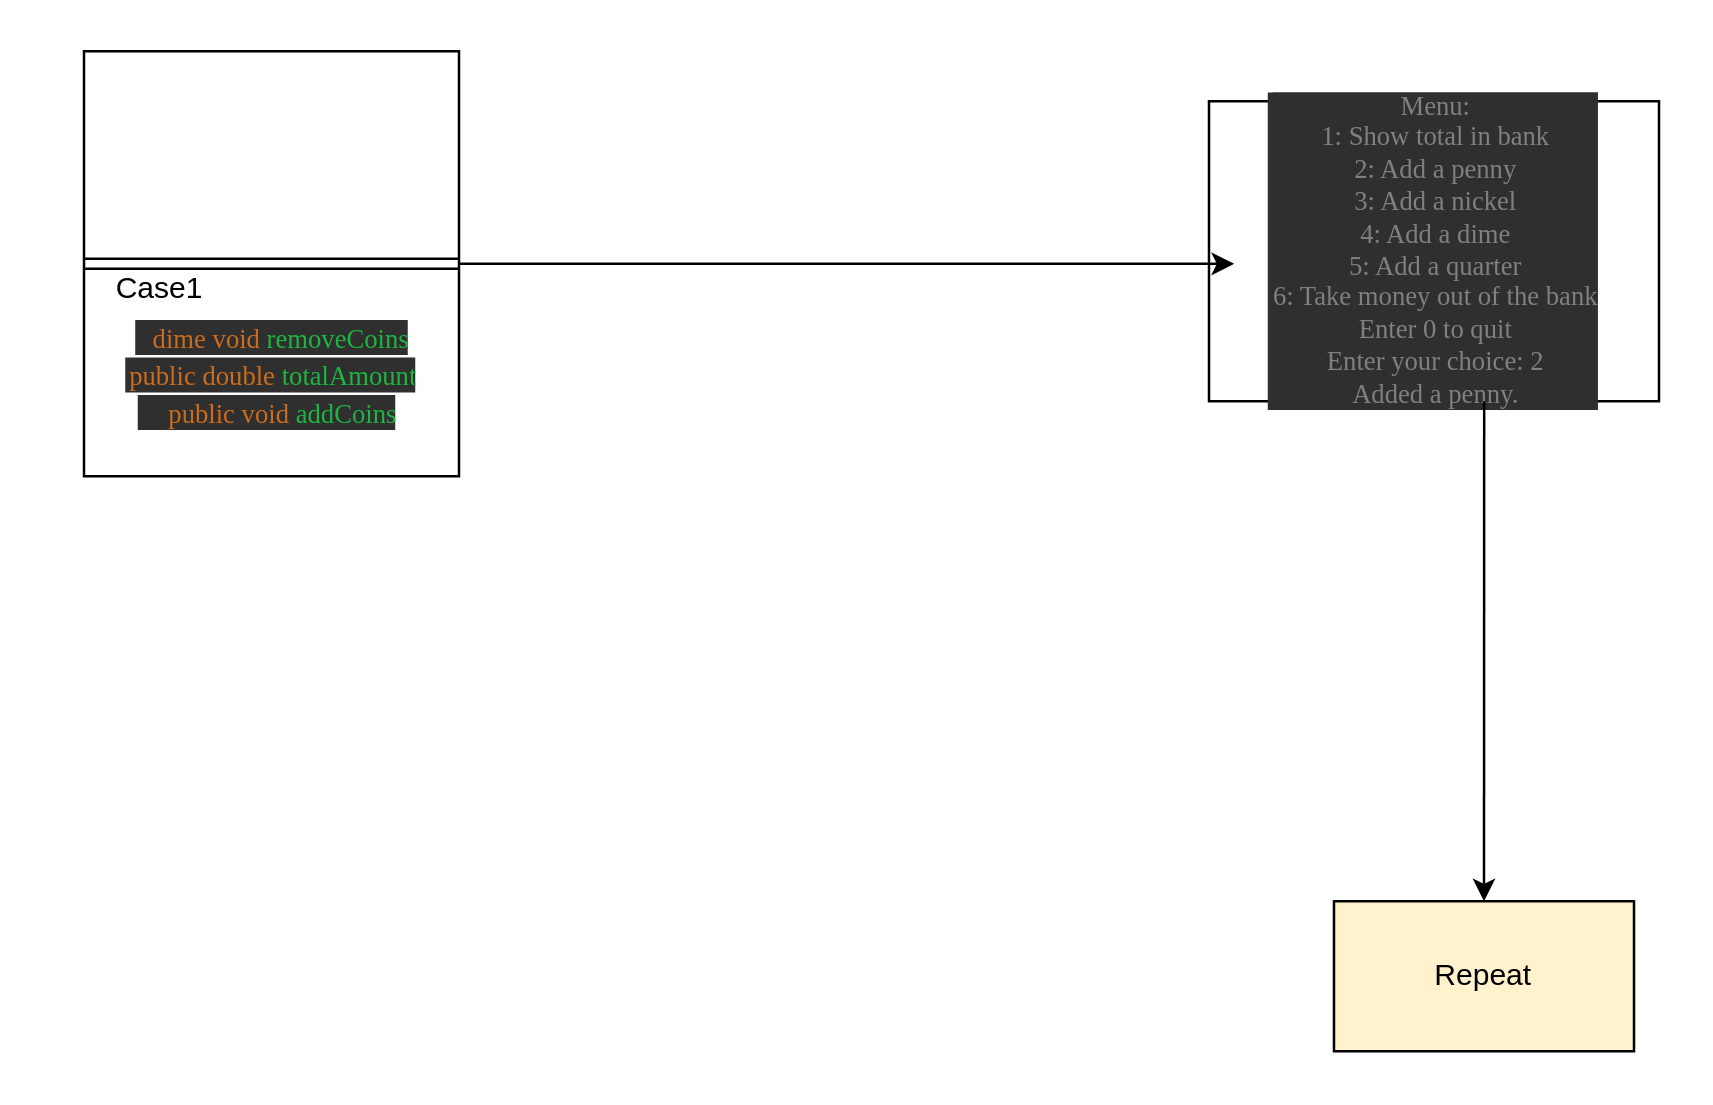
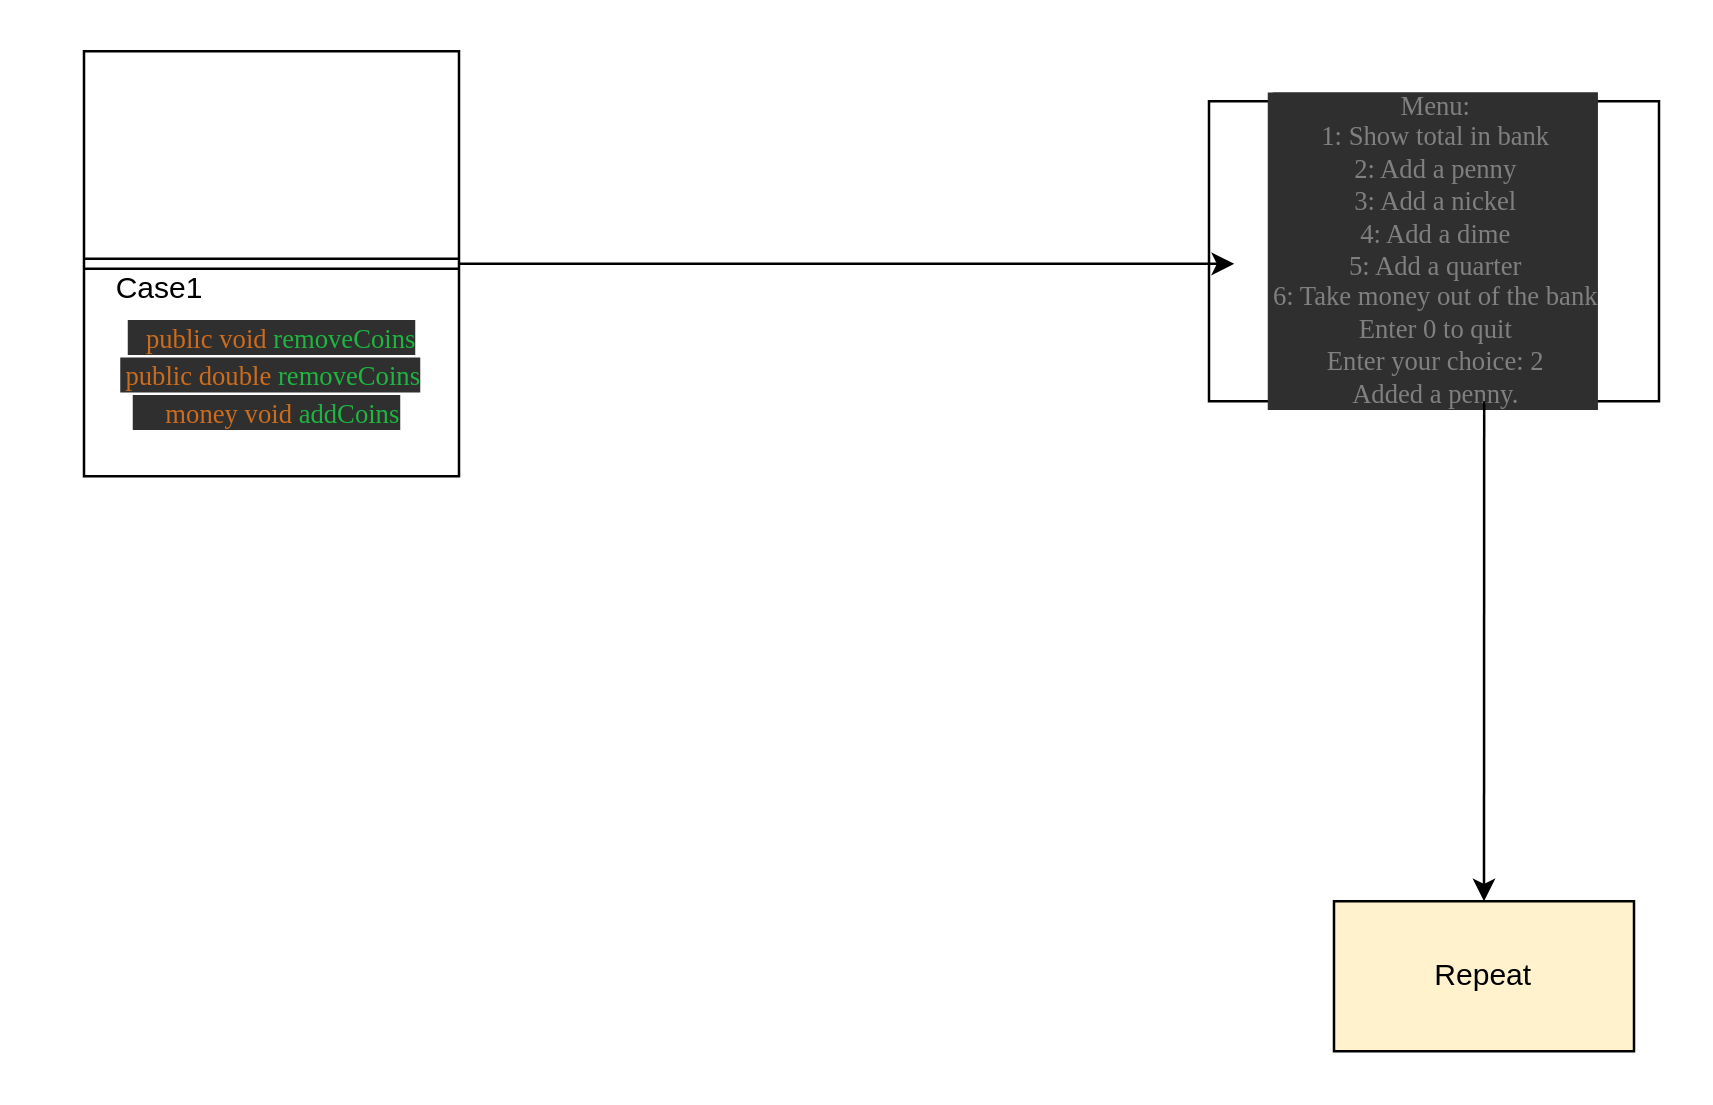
(273, 339) -> (273, 339)
(271, 376) -> (271, 376)
(268, 414) -> (268, 414)
